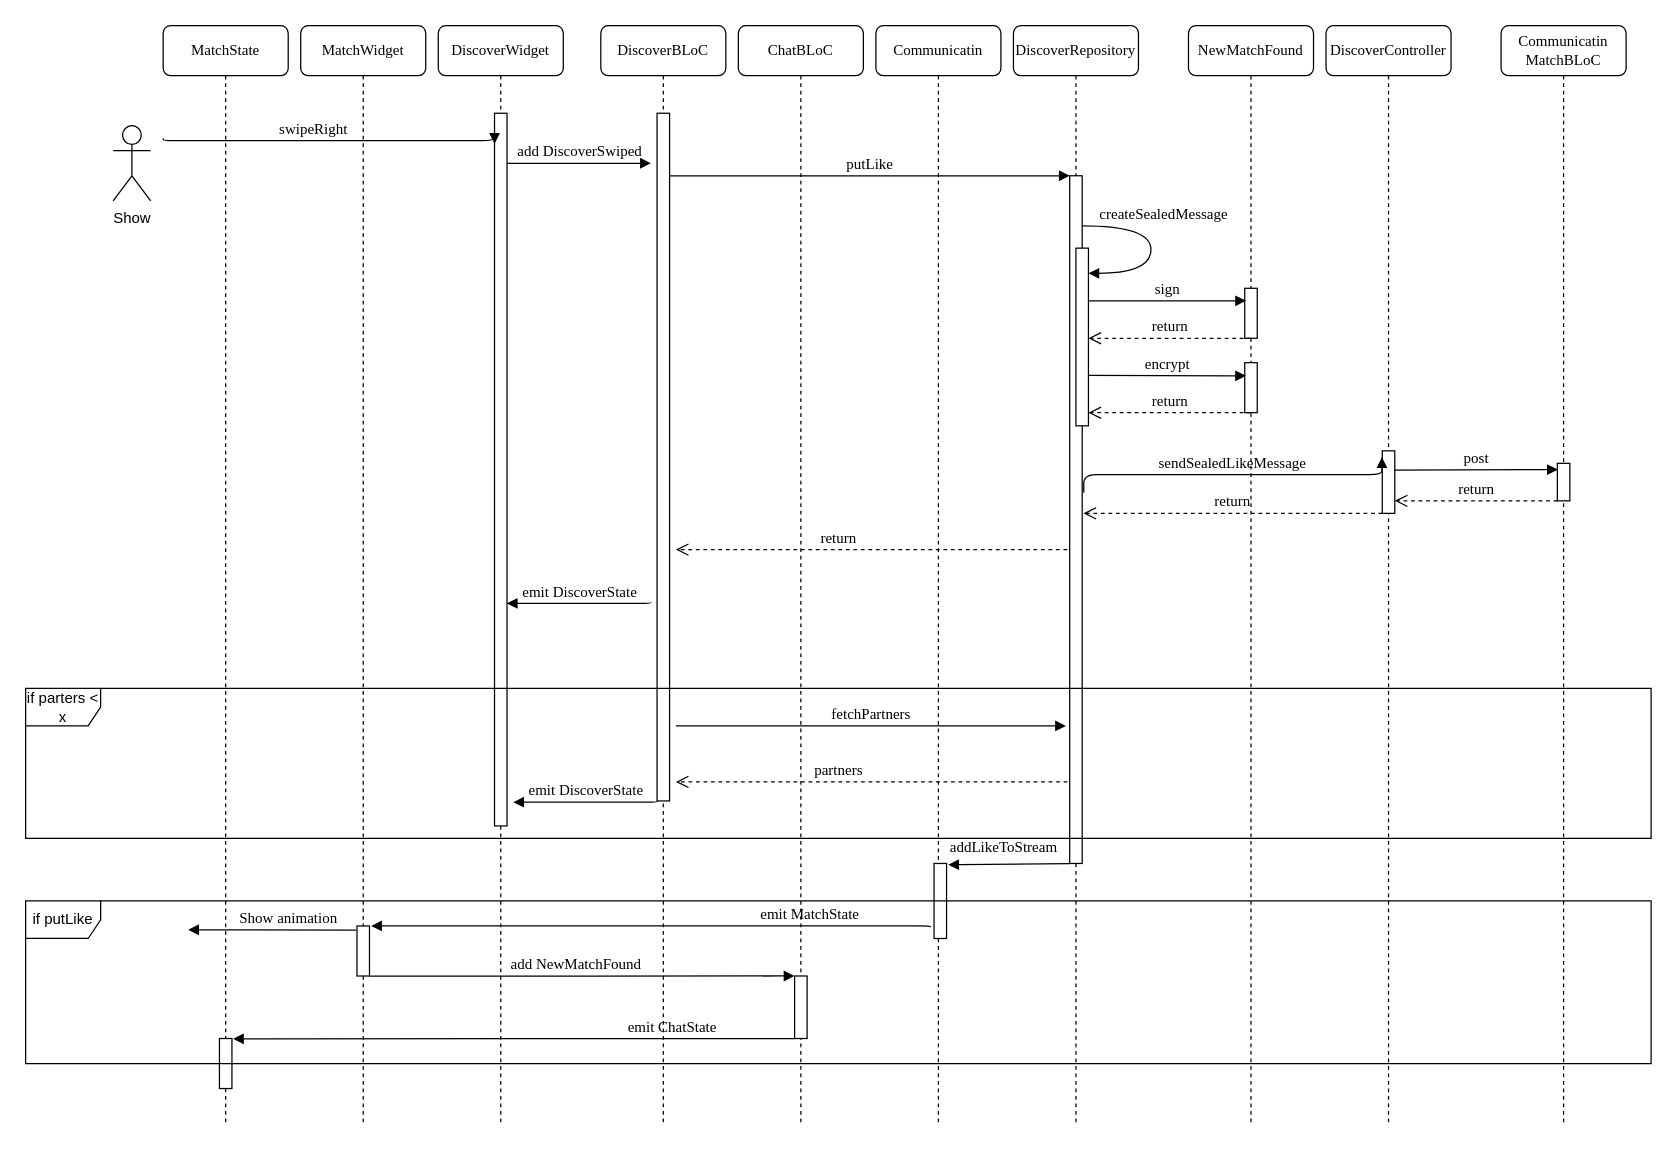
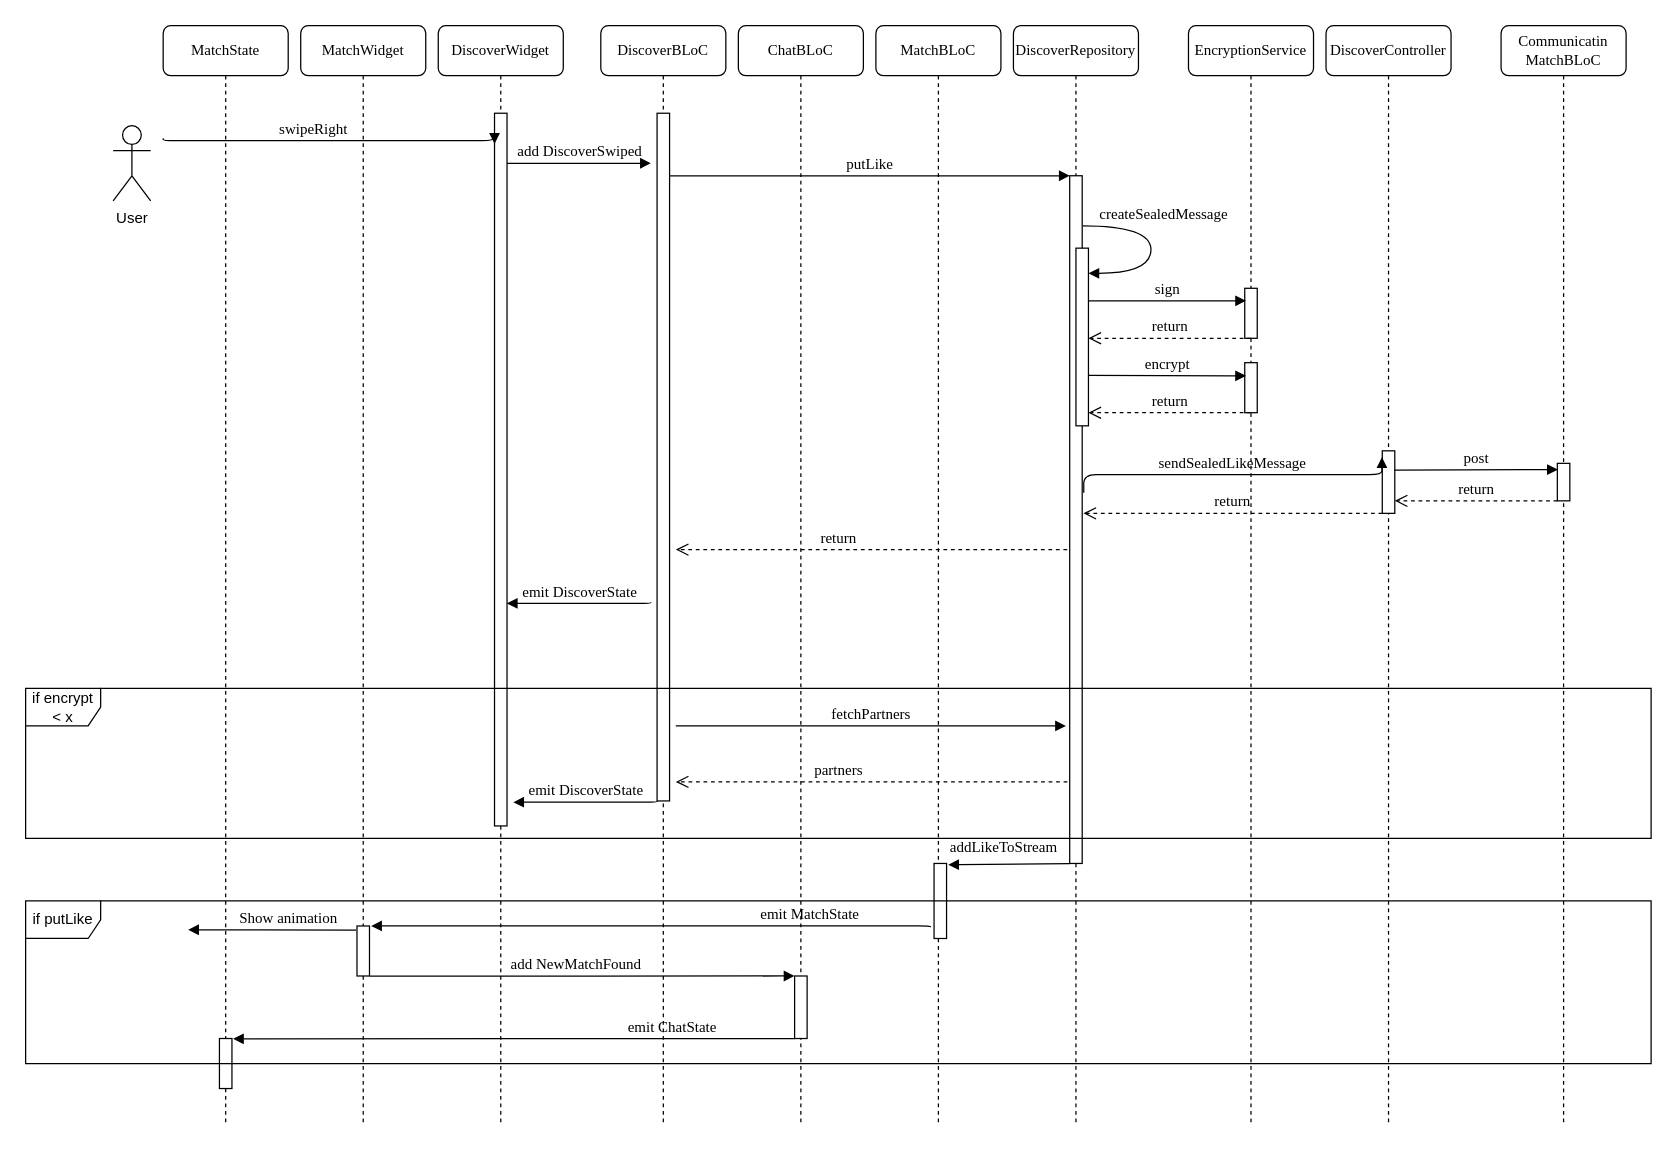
(938, 51) -> (938, 51)
(1251, 51) -> (1251, 51)
(133, 218) -> (133, 218)
(63, 707) -> (63, 707)
